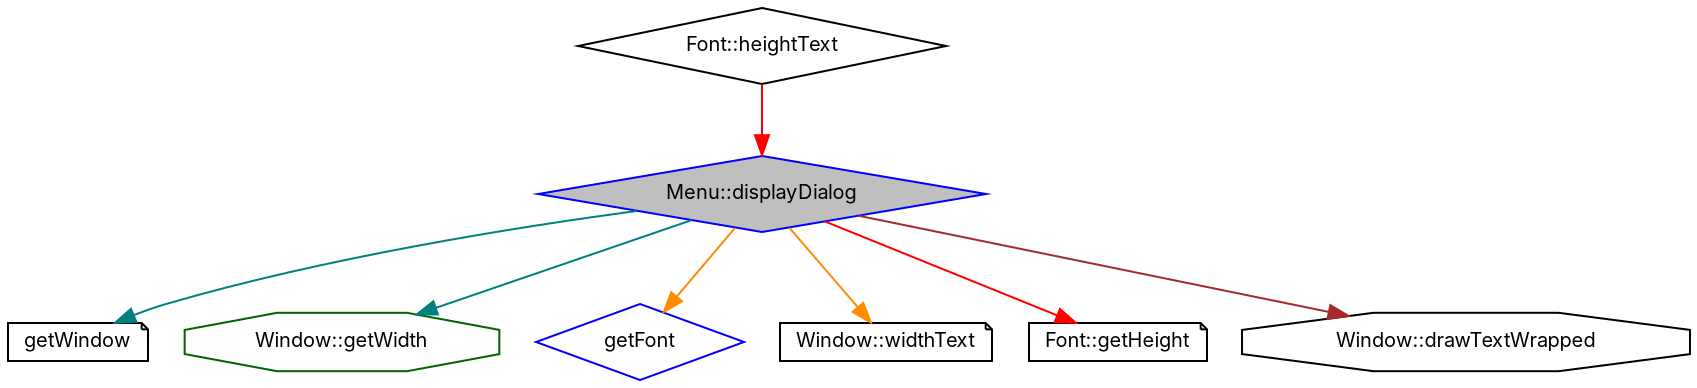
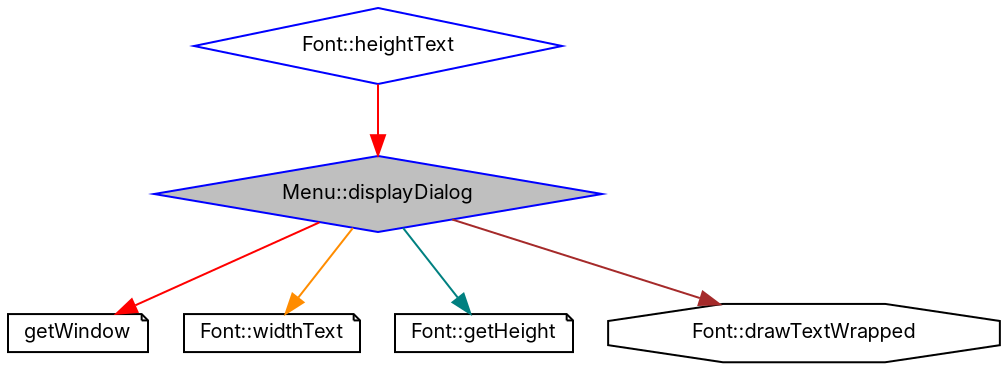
(762, 46) -> (378, 46)
(383, 252) -> (227, 264)
(941, 268) -> (430, 263)
(342, 342) -> none
(640, 342) -> none
(886, 342) -> (272, 333)
(1466, 342) -> (804, 333)
